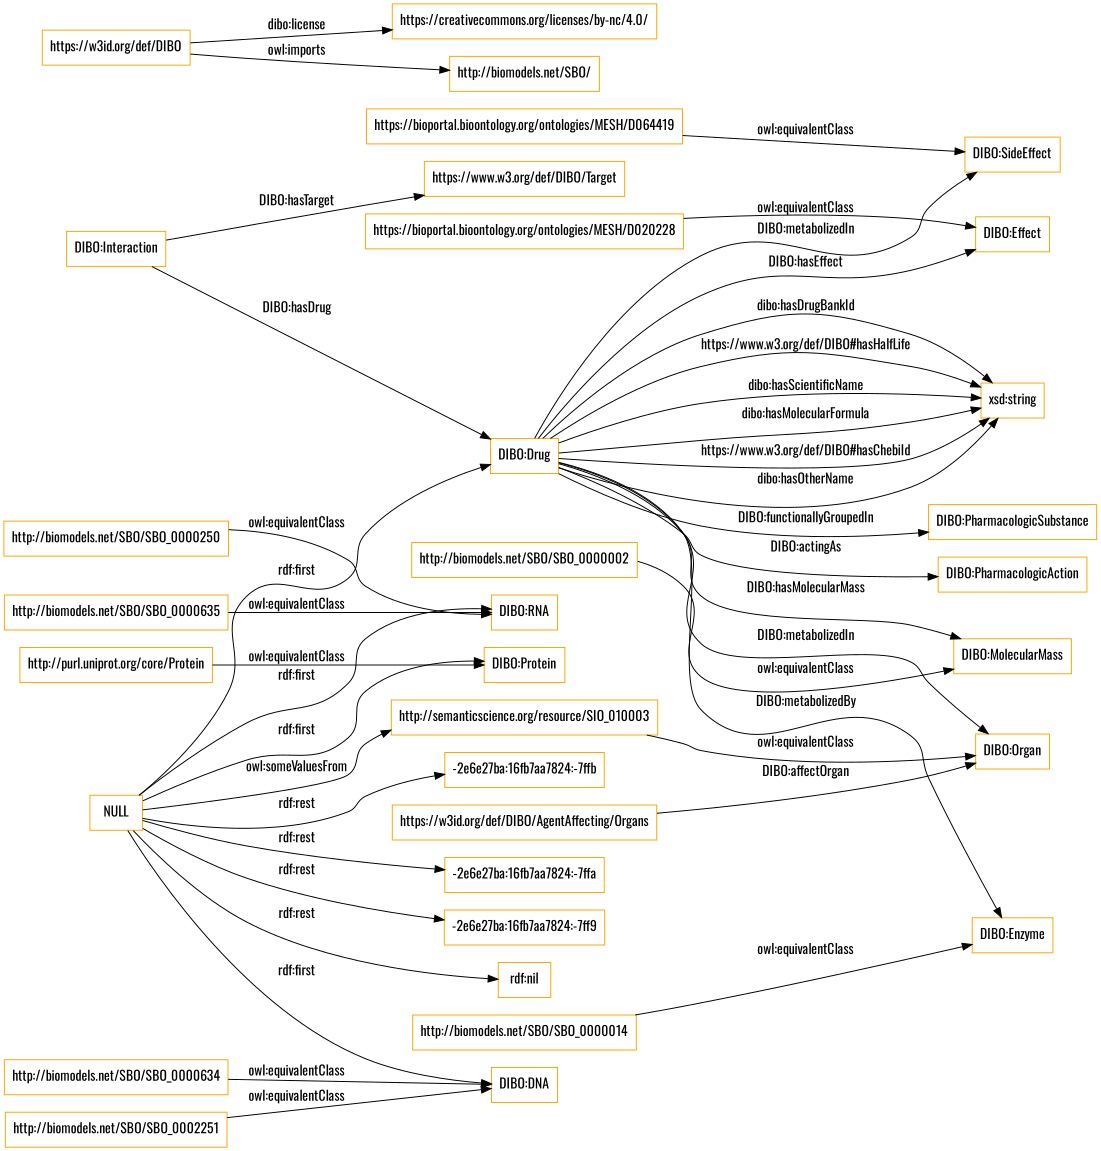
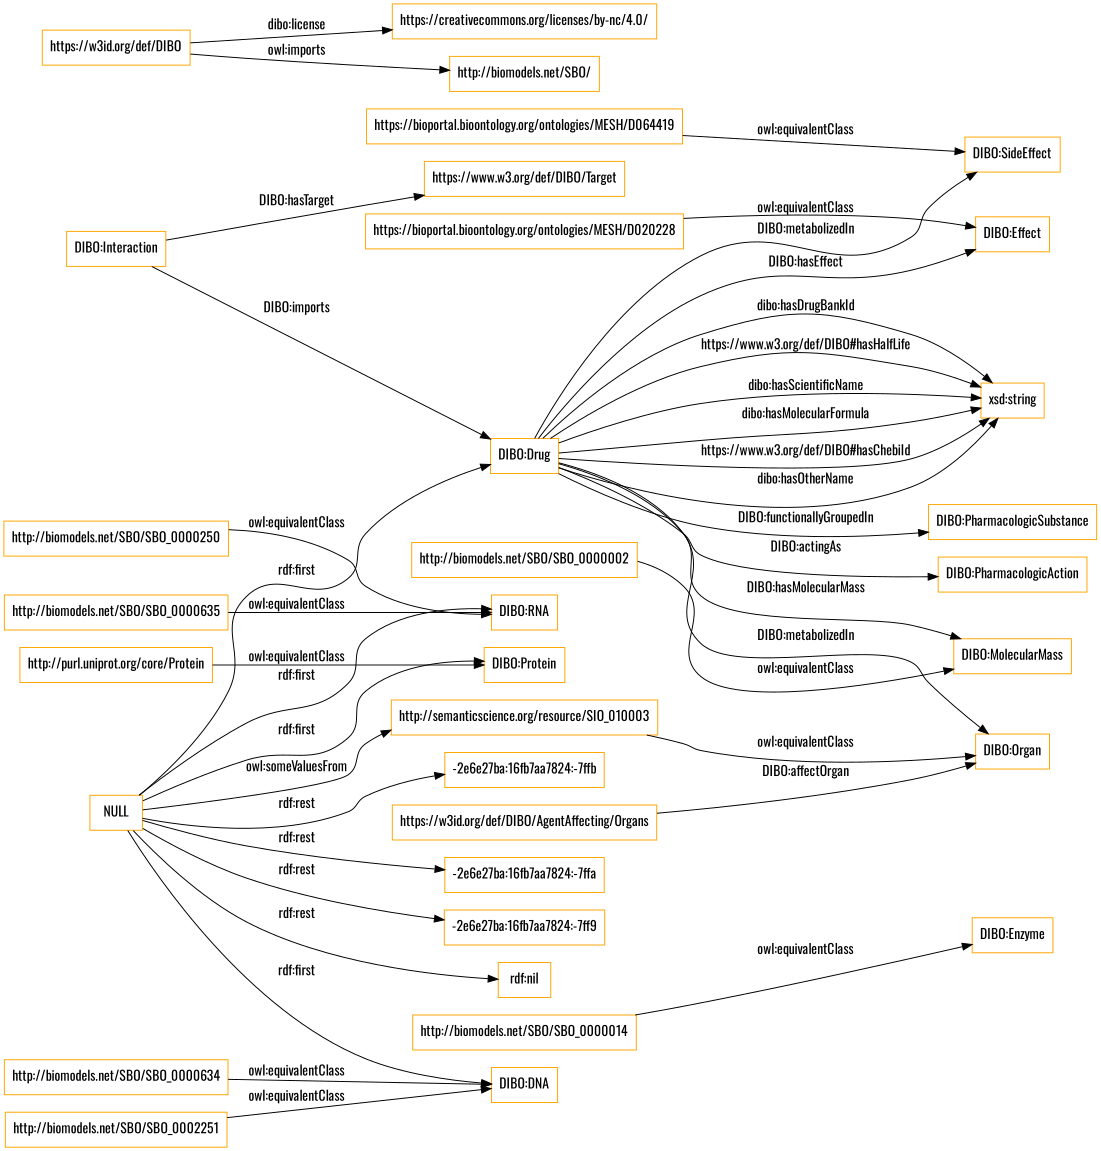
(297, 309) -> (297, 309)
(740, 731) -> none
